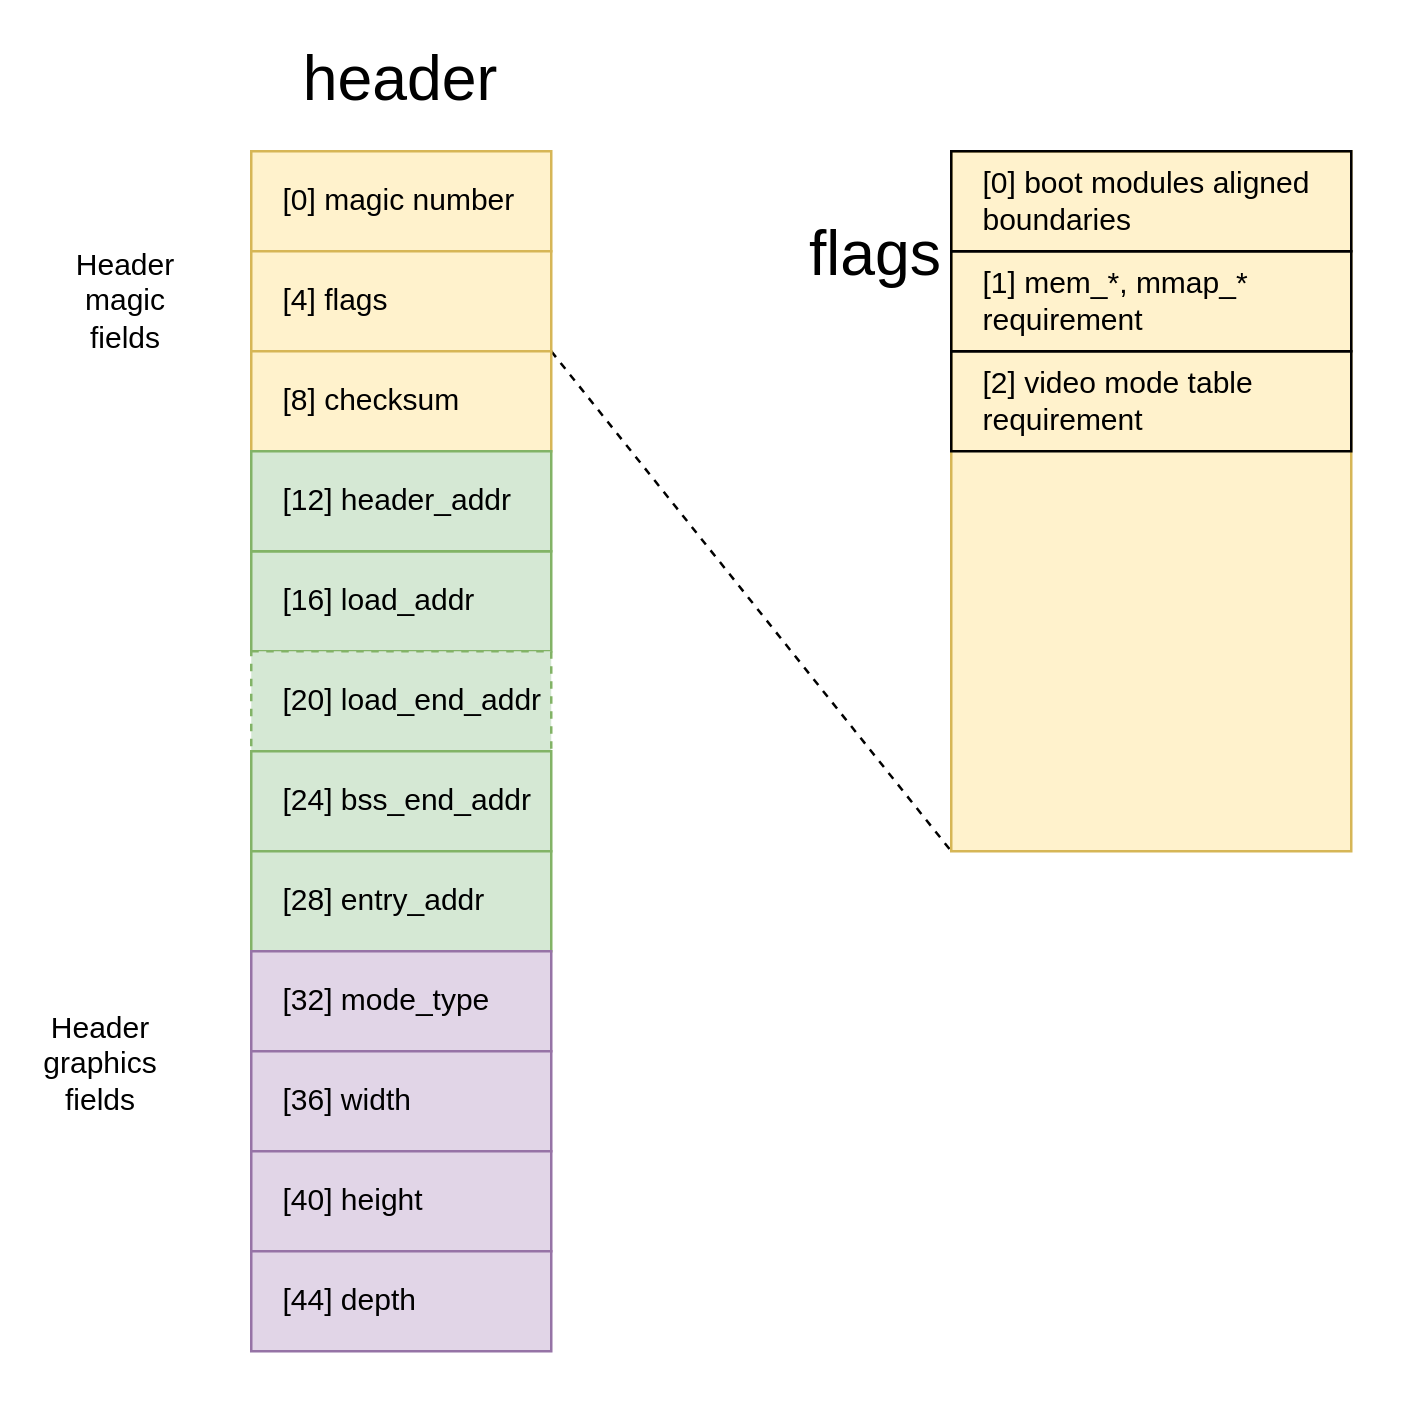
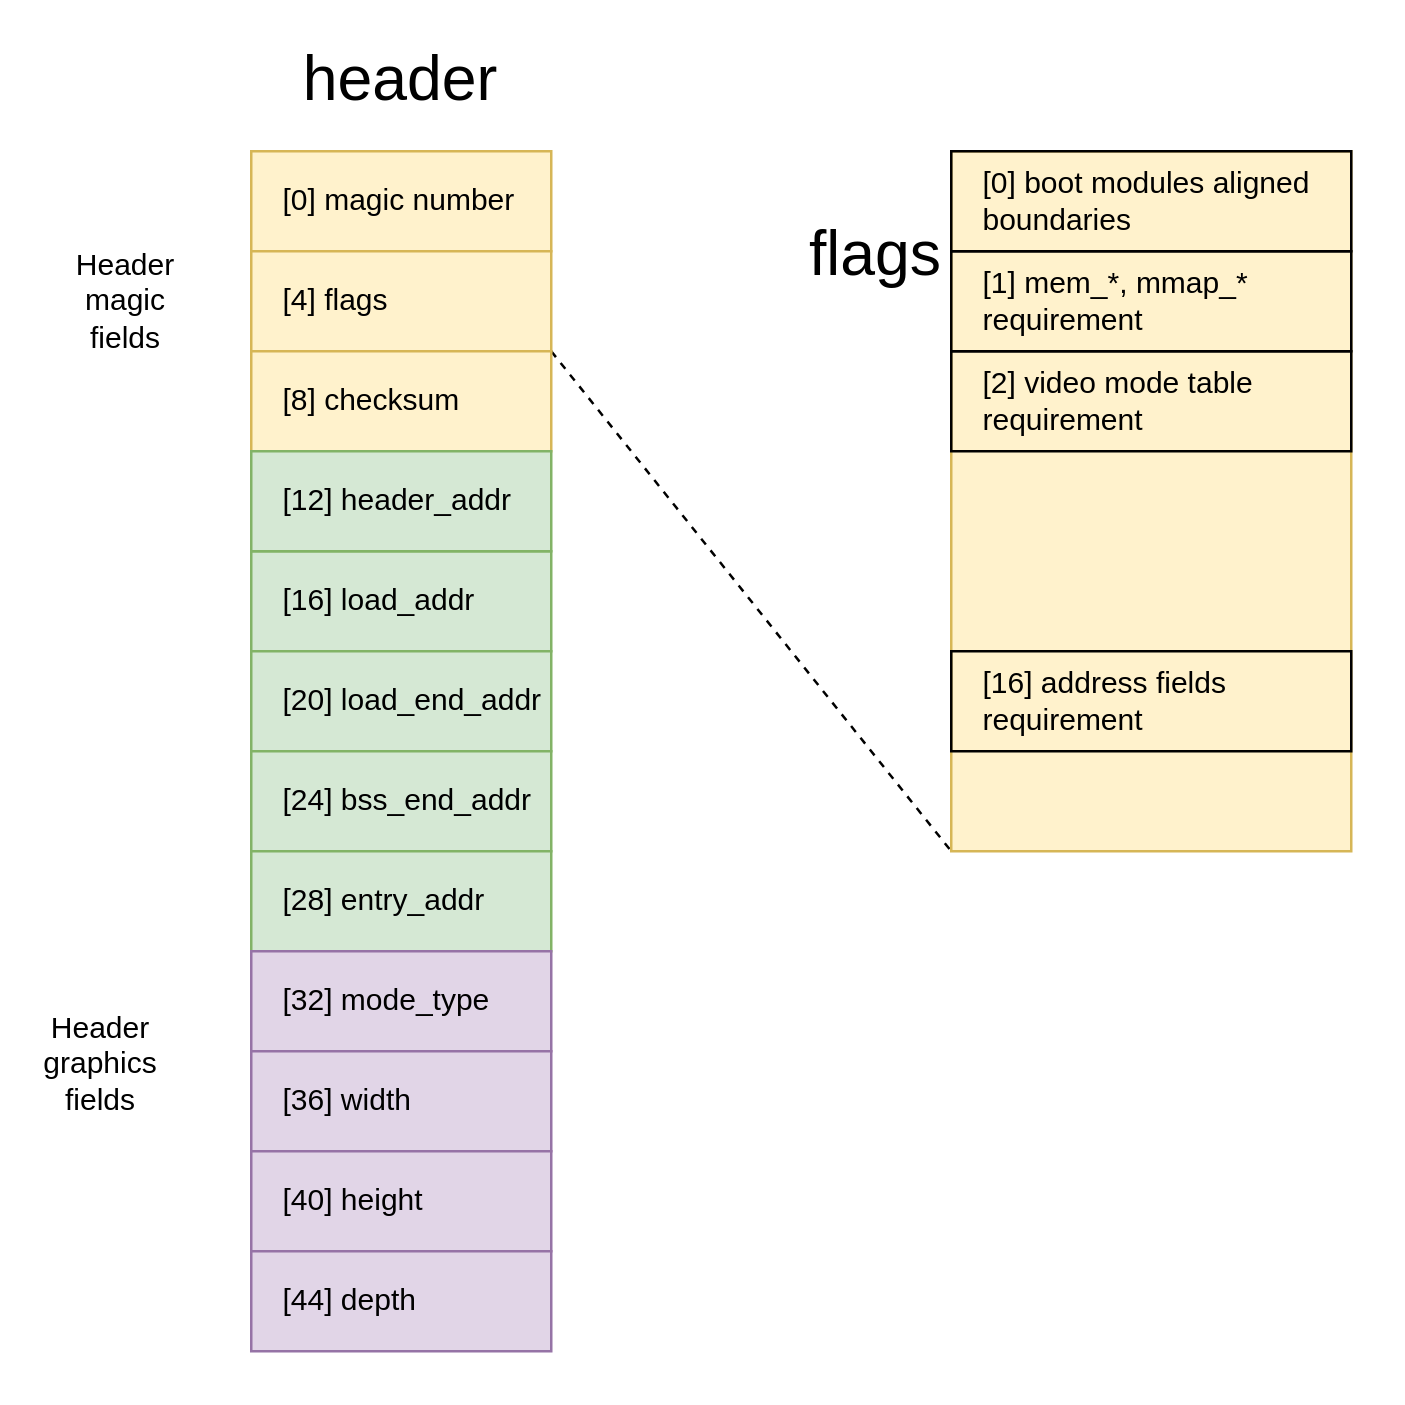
(401, 701) -> (401, 701)
none -> (1151, 701)
